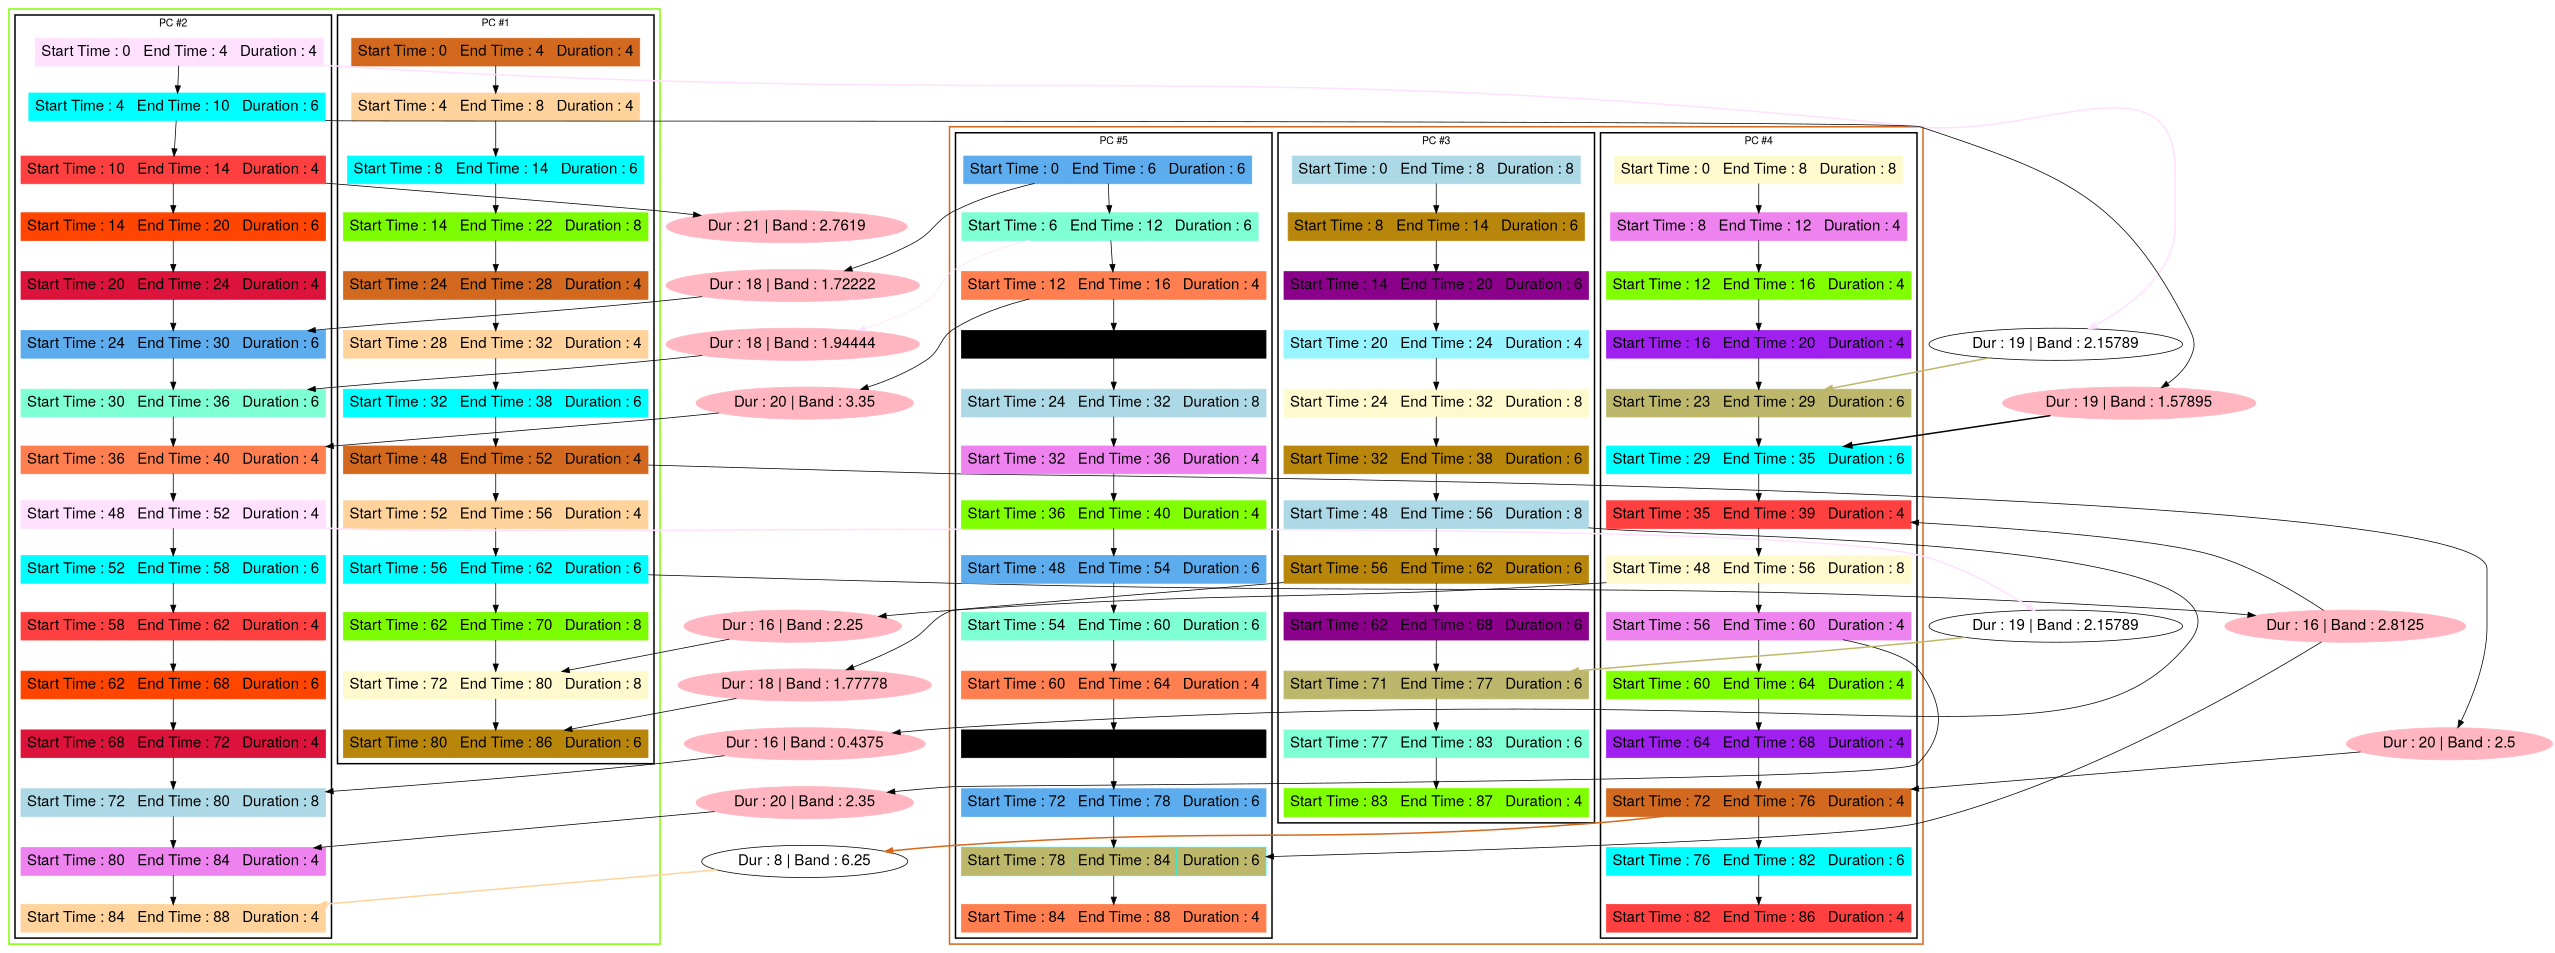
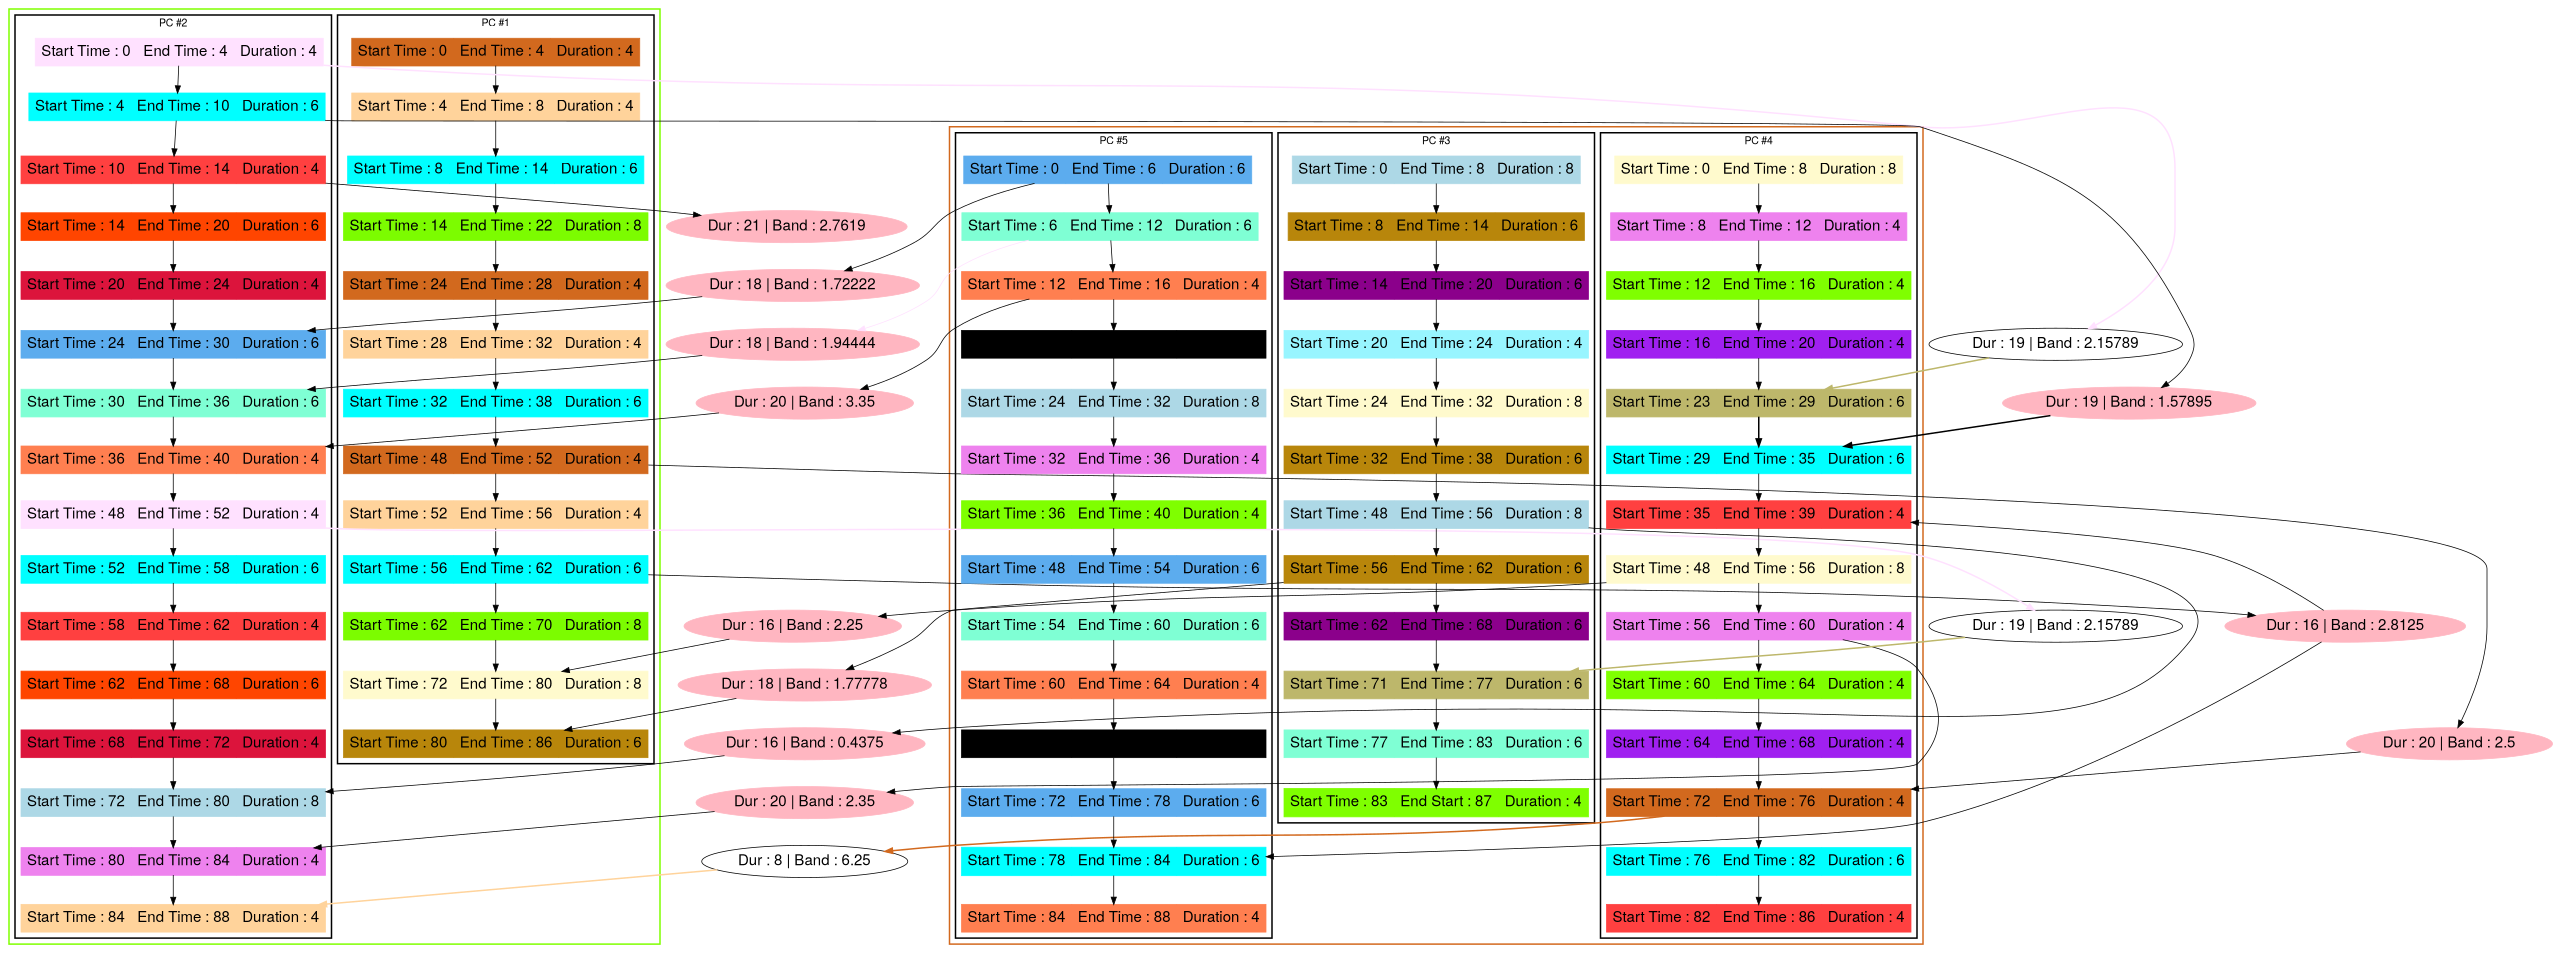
(1759, 428) -> (1759, 428)
(1447, 802) -> (1446, 802)
(1114, 861) -> (1114, 861)
